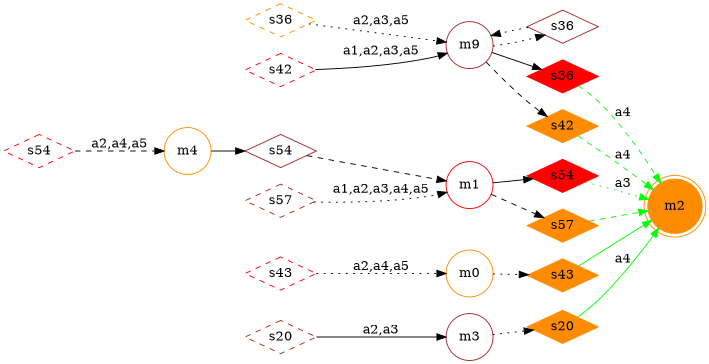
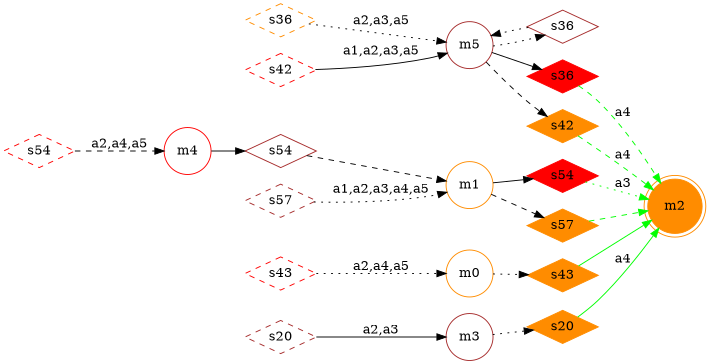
(470, 45) -> (470, 45)
(188, 151) -> (188, 151)
(470, 185) -> (470, 185)
